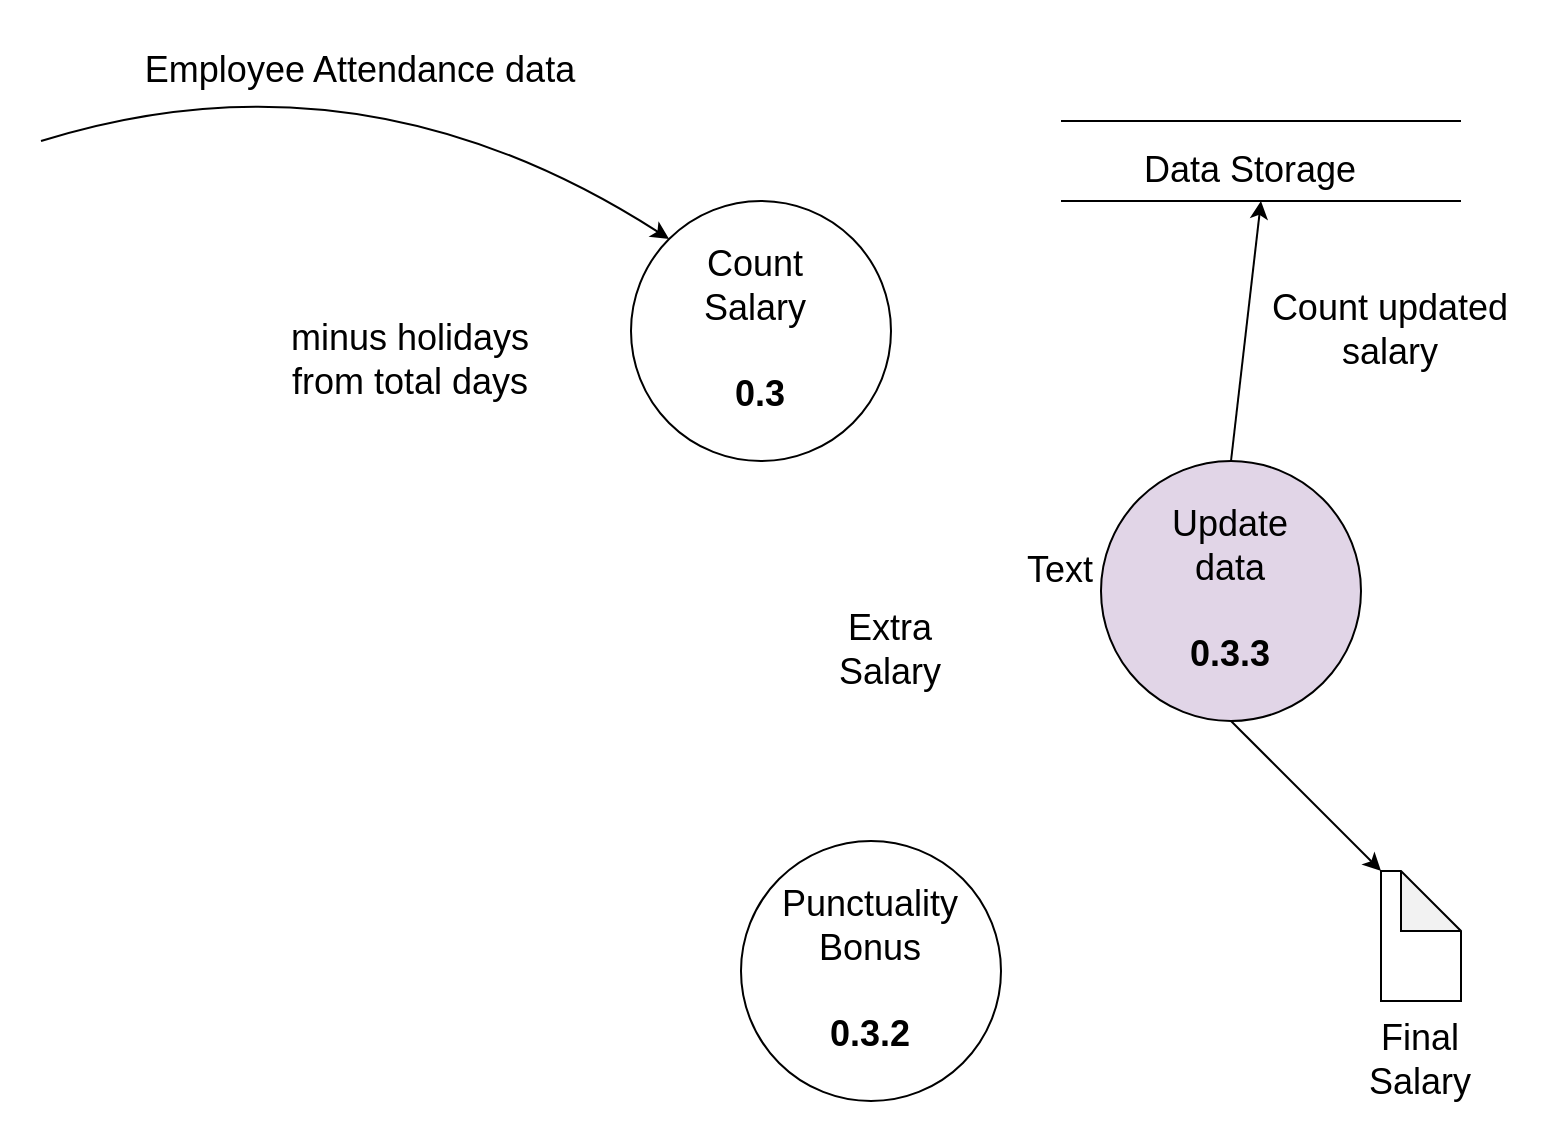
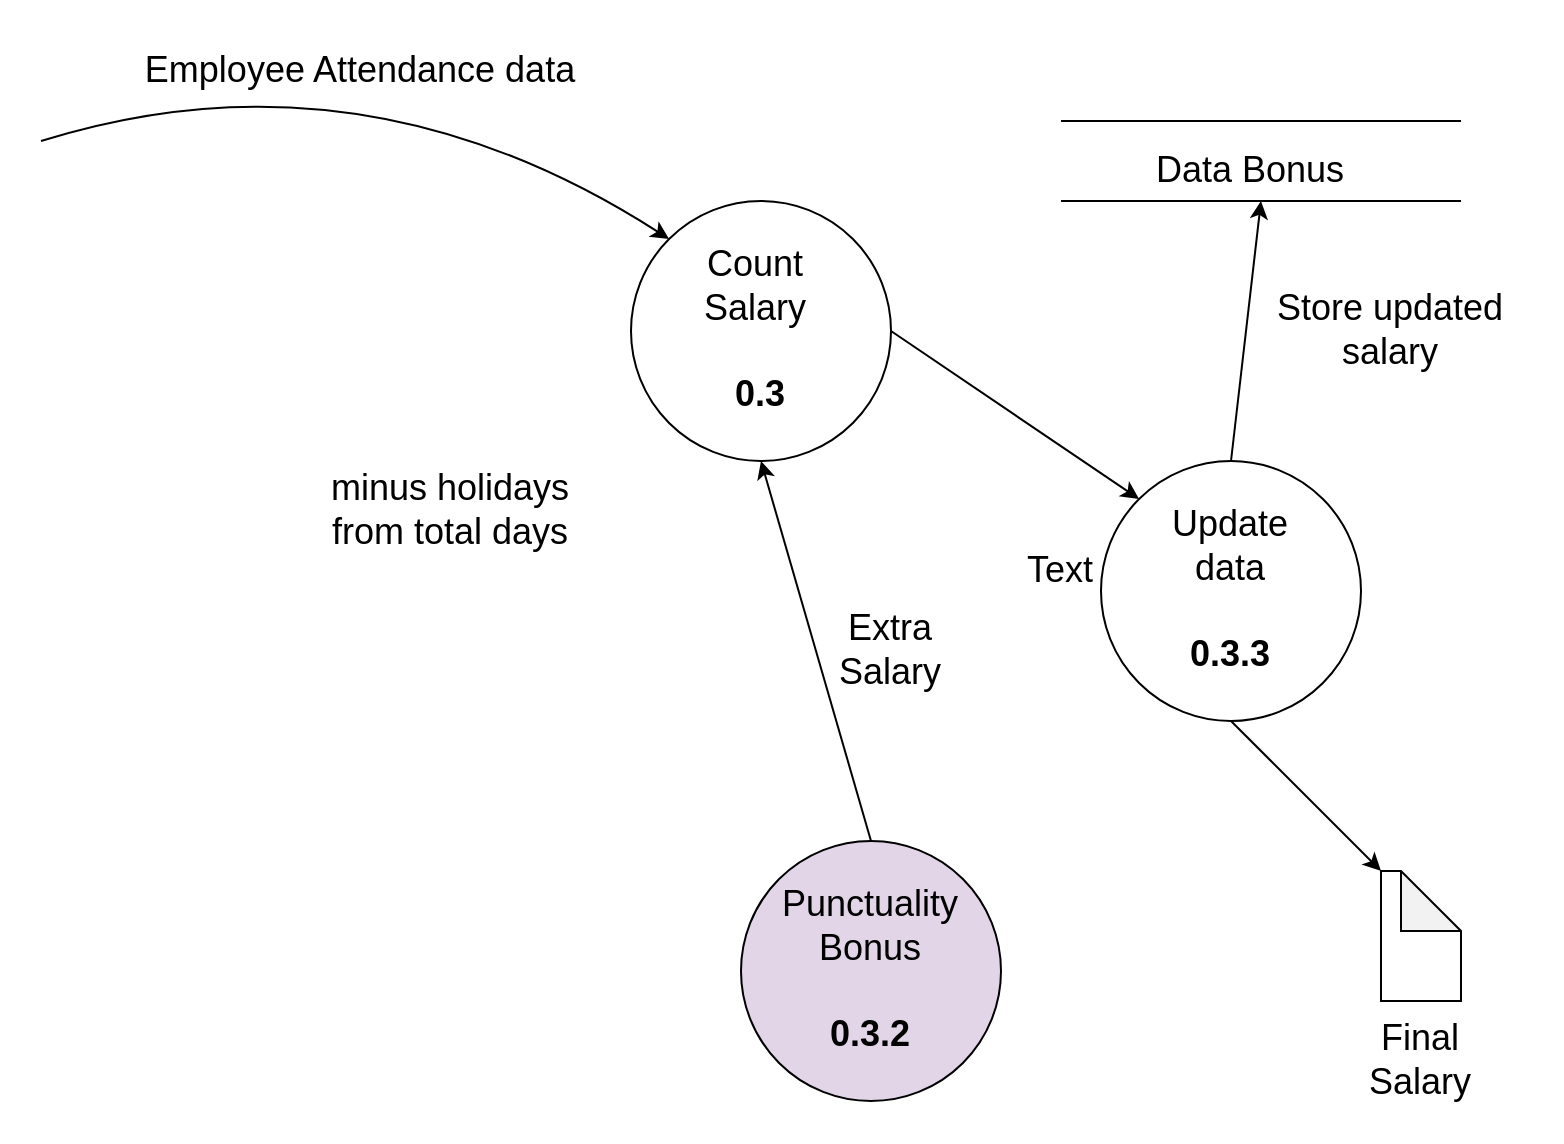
(1251, 171) -> (1251, 171)
(1391, 331) -> (1391, 331)
(411, 361) -> (451, 511)
none -> (1010, 411)
(1231, 591) -> (1231, 591)
none -> (818, 657)
(871, 971) -> (871, 971)
